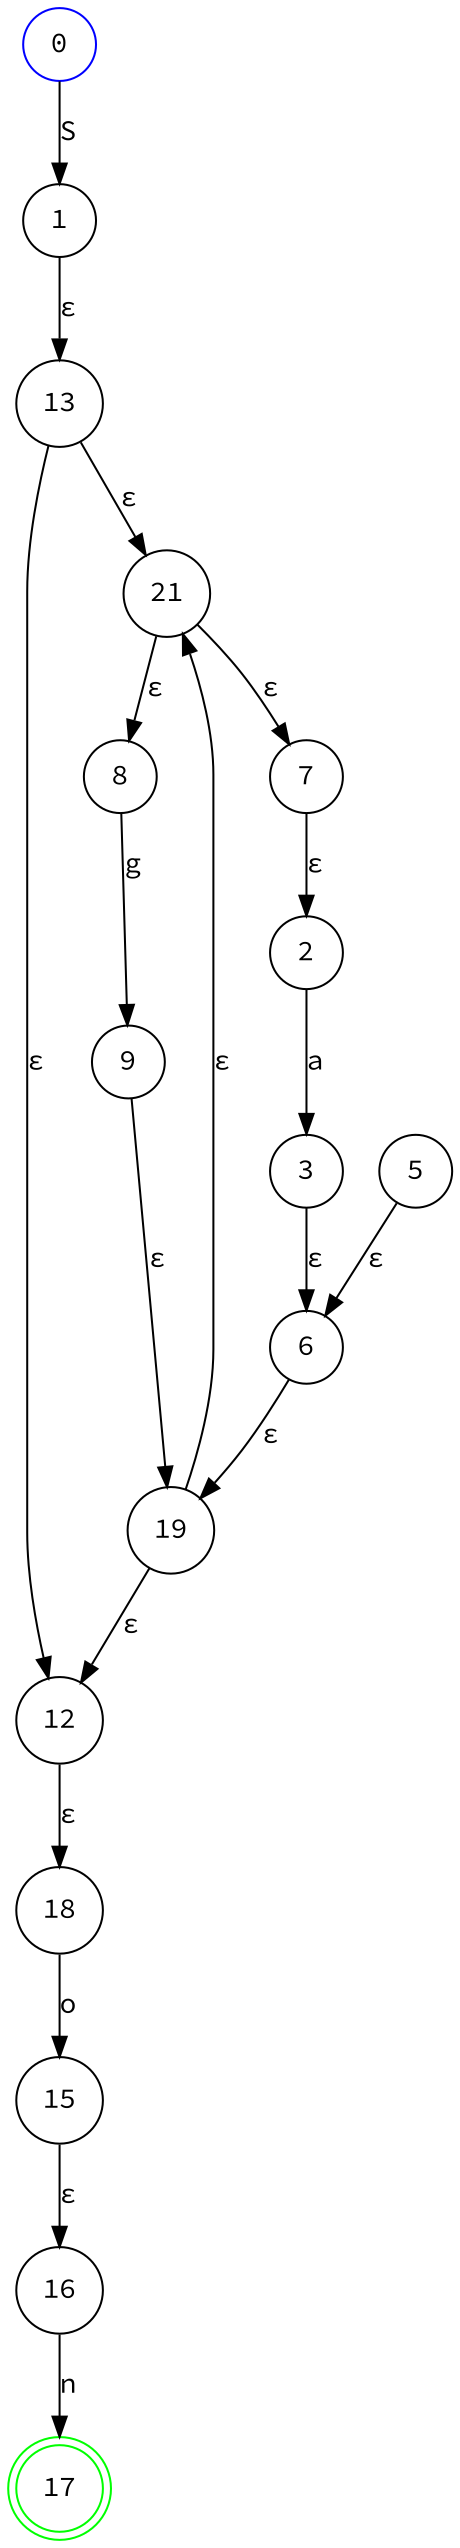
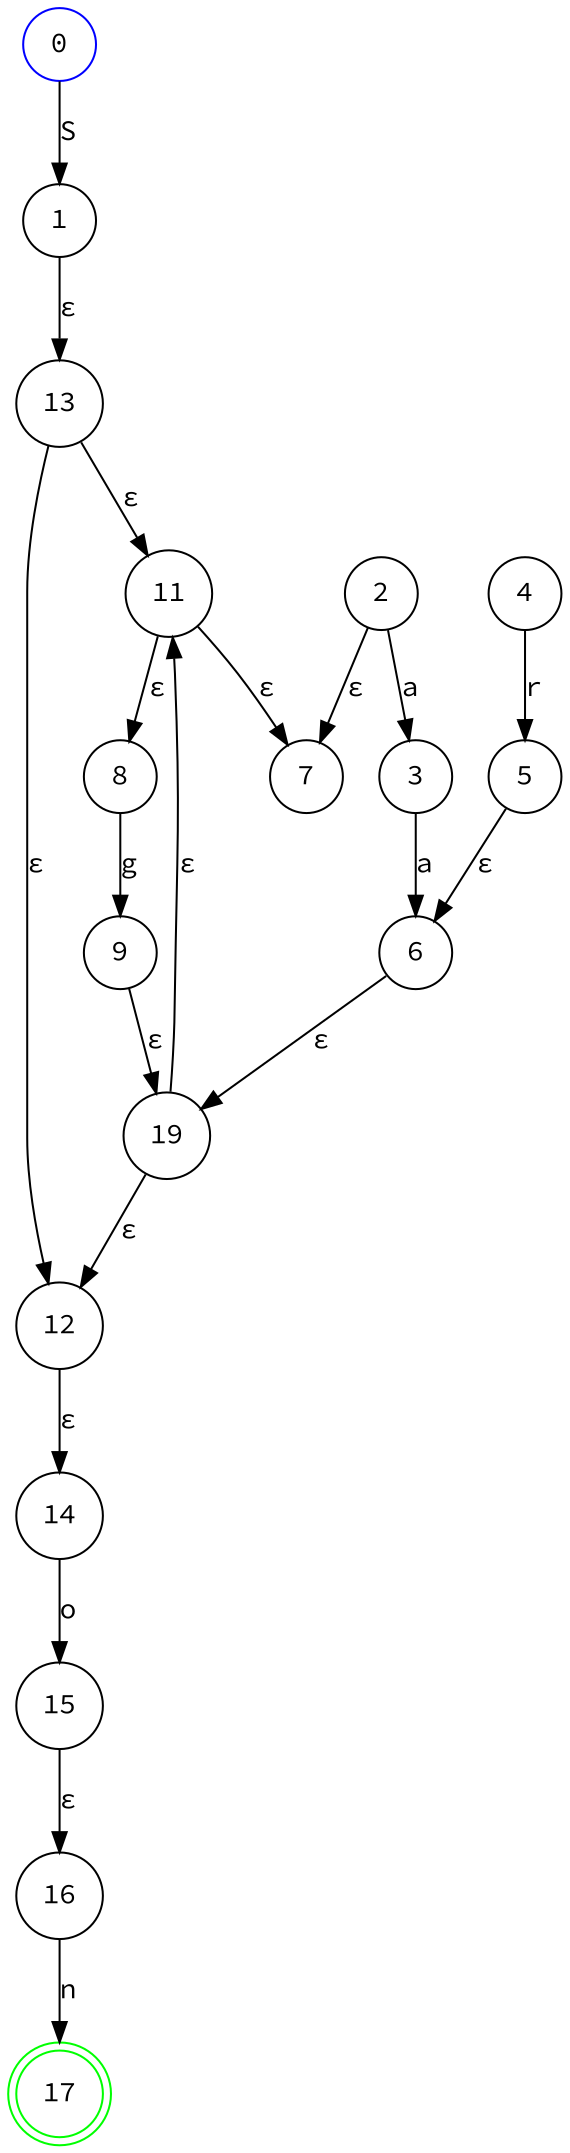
(167, 594) -> (169, 594)
none -> (525, 594)
(306, 855) -> (348, 676)
(316, 1259) -> (425, 865)
(60, 1910) -> (60, 1516)
